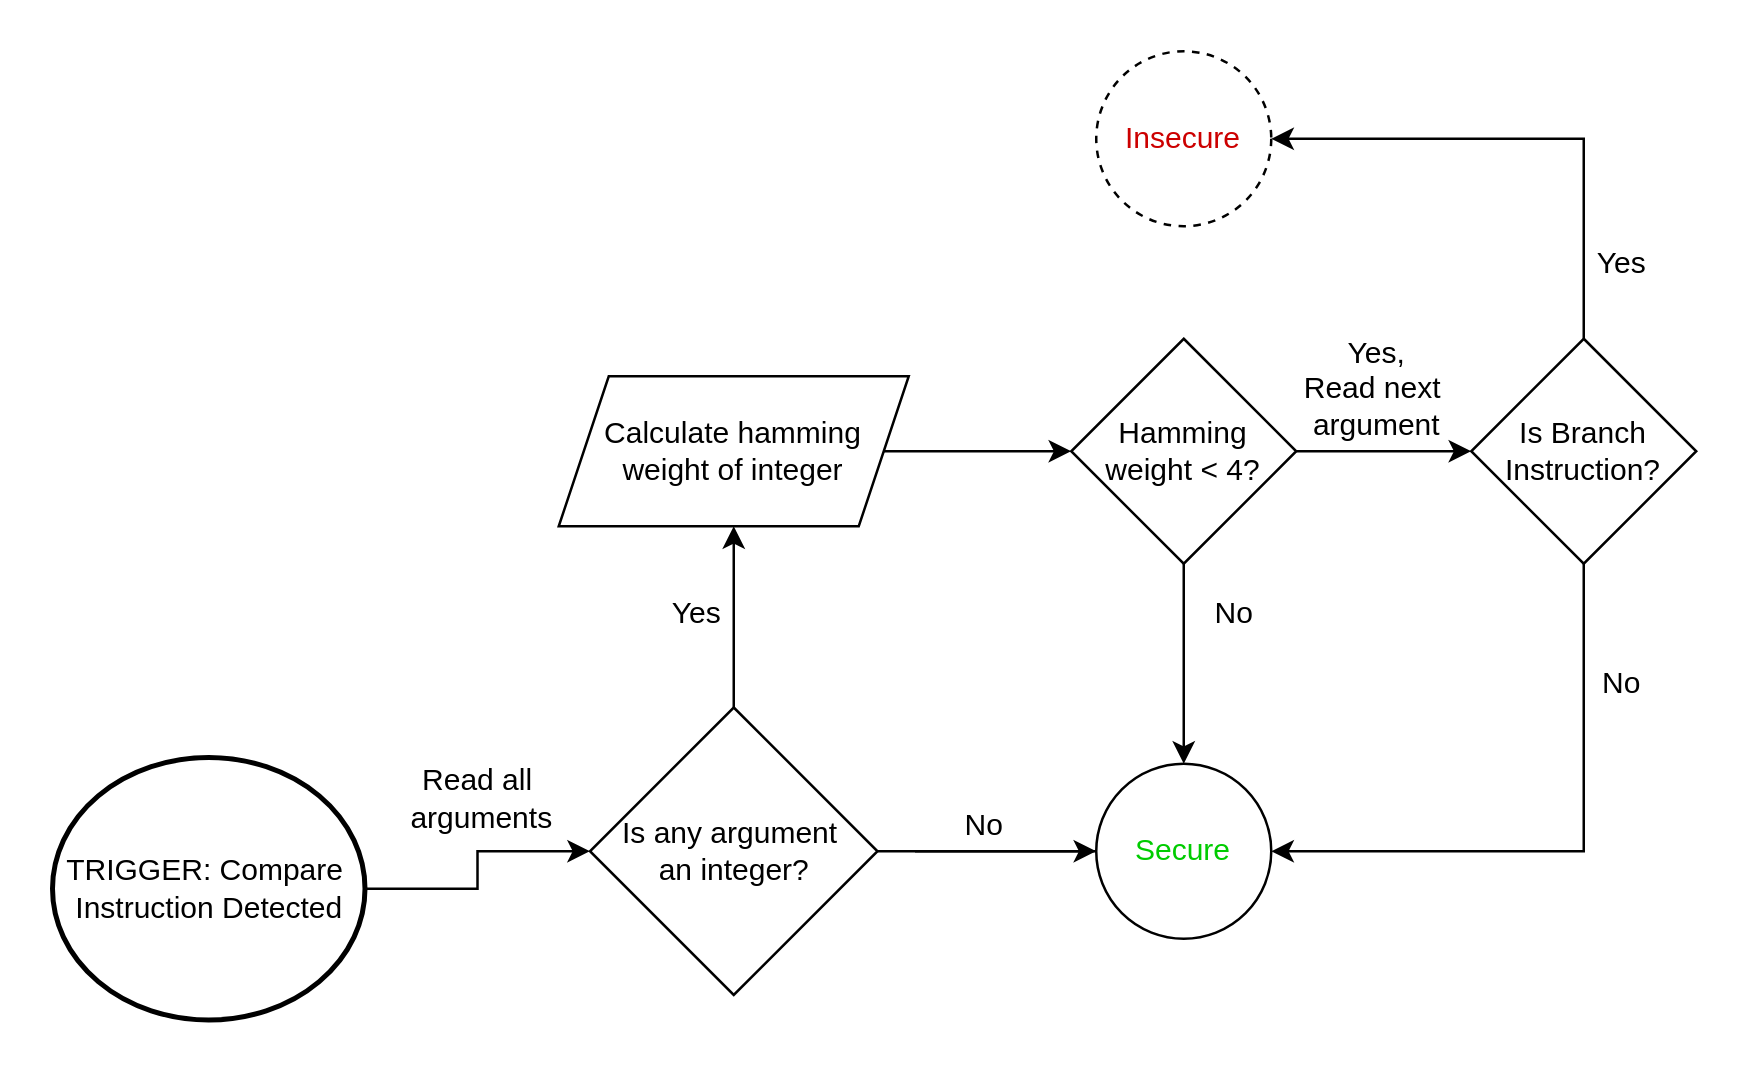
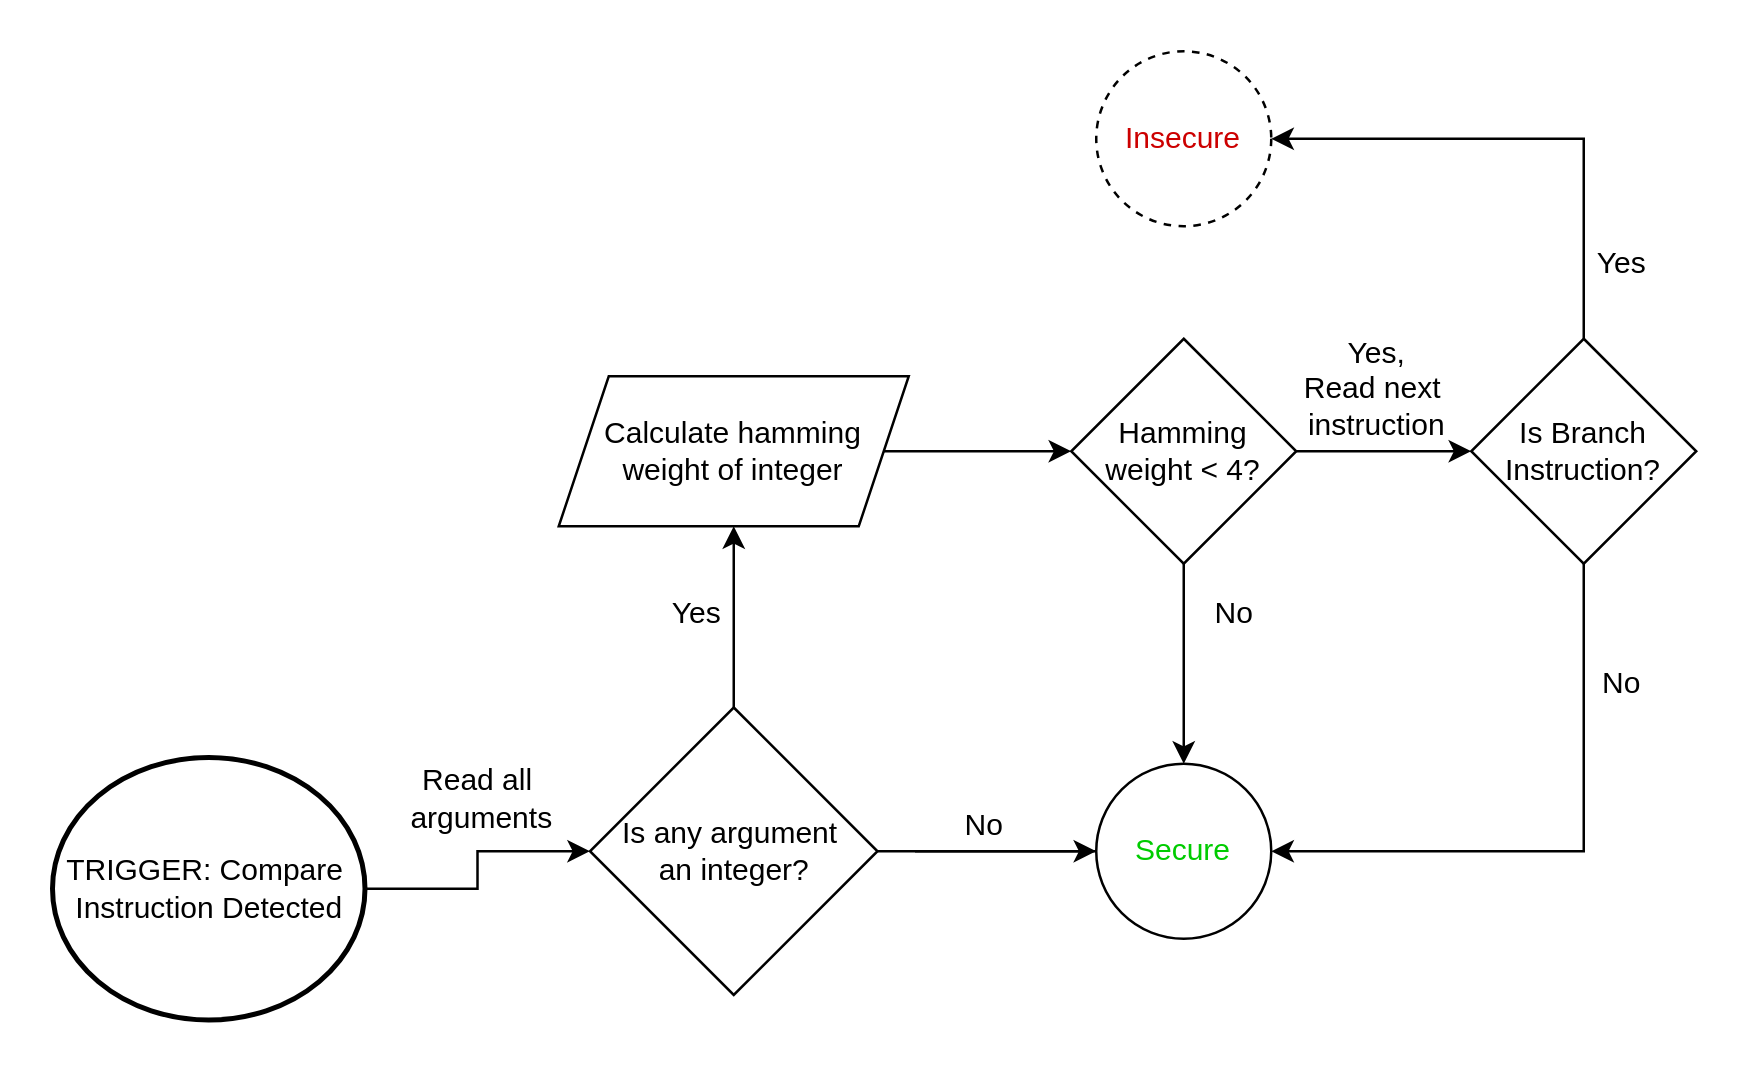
(1378, 389) -> (1378, 389)
